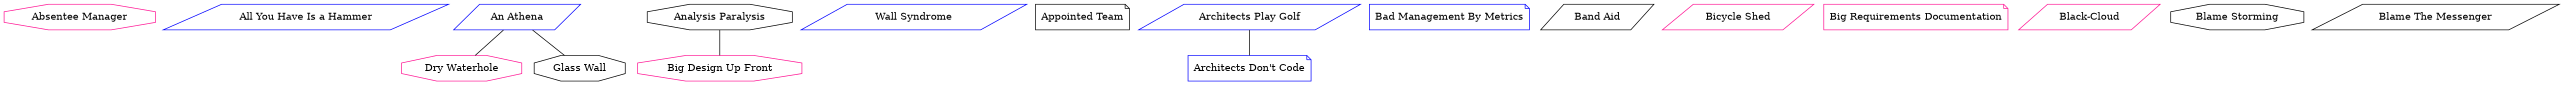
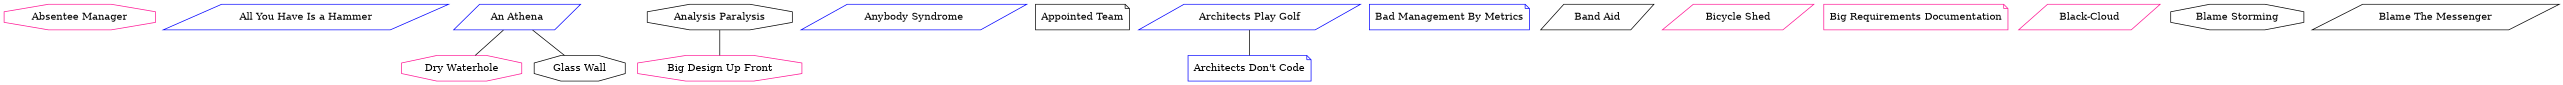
(914, 17) -> (914, 17)
